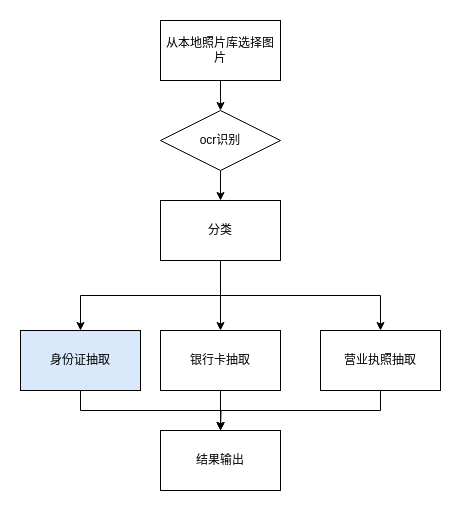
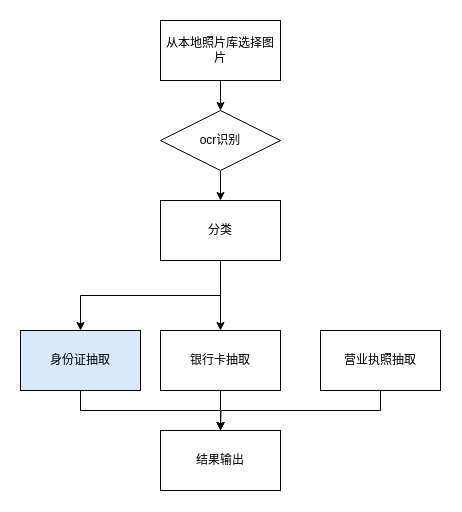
(315, 296) -> none
